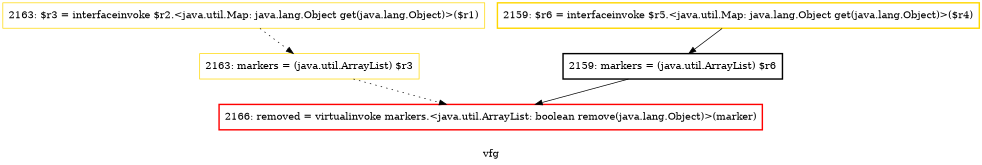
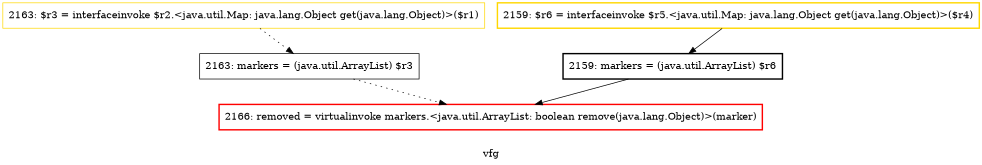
(309, 66) -> (309, 66)
